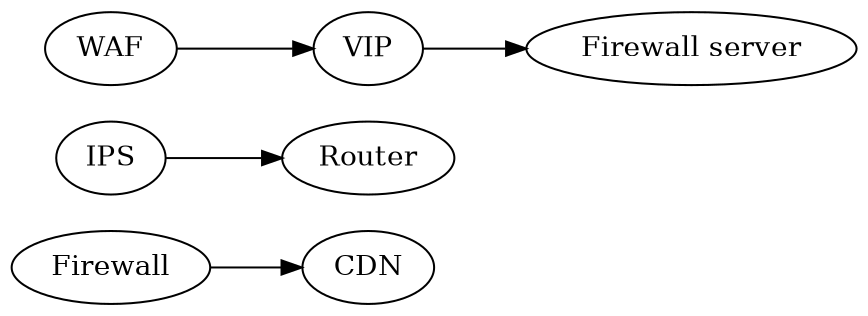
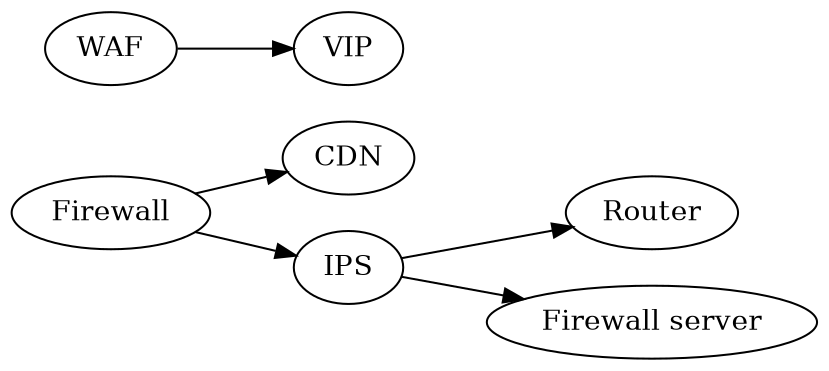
(464, 49) -> (453, 286)
none -> (236, 241)
